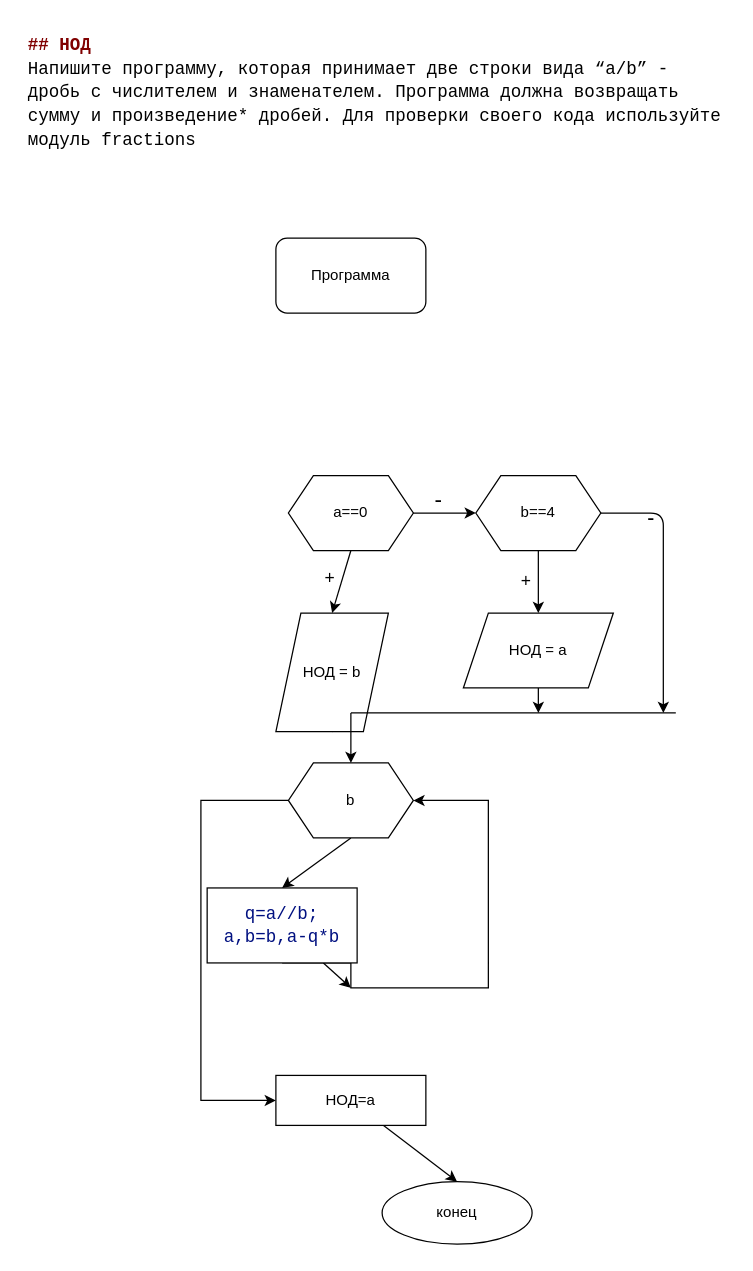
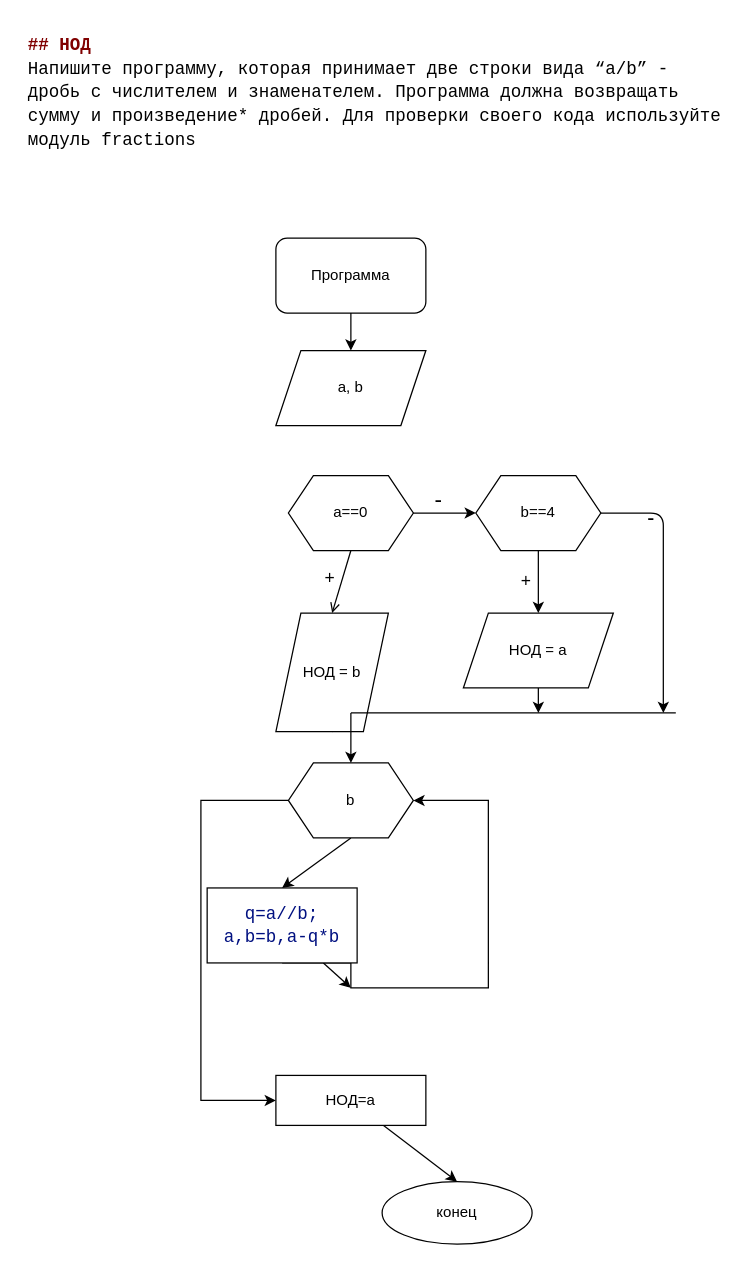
none -> (351, 327)
none -> (351, 388)
(335, 604) -> (334, 606)
